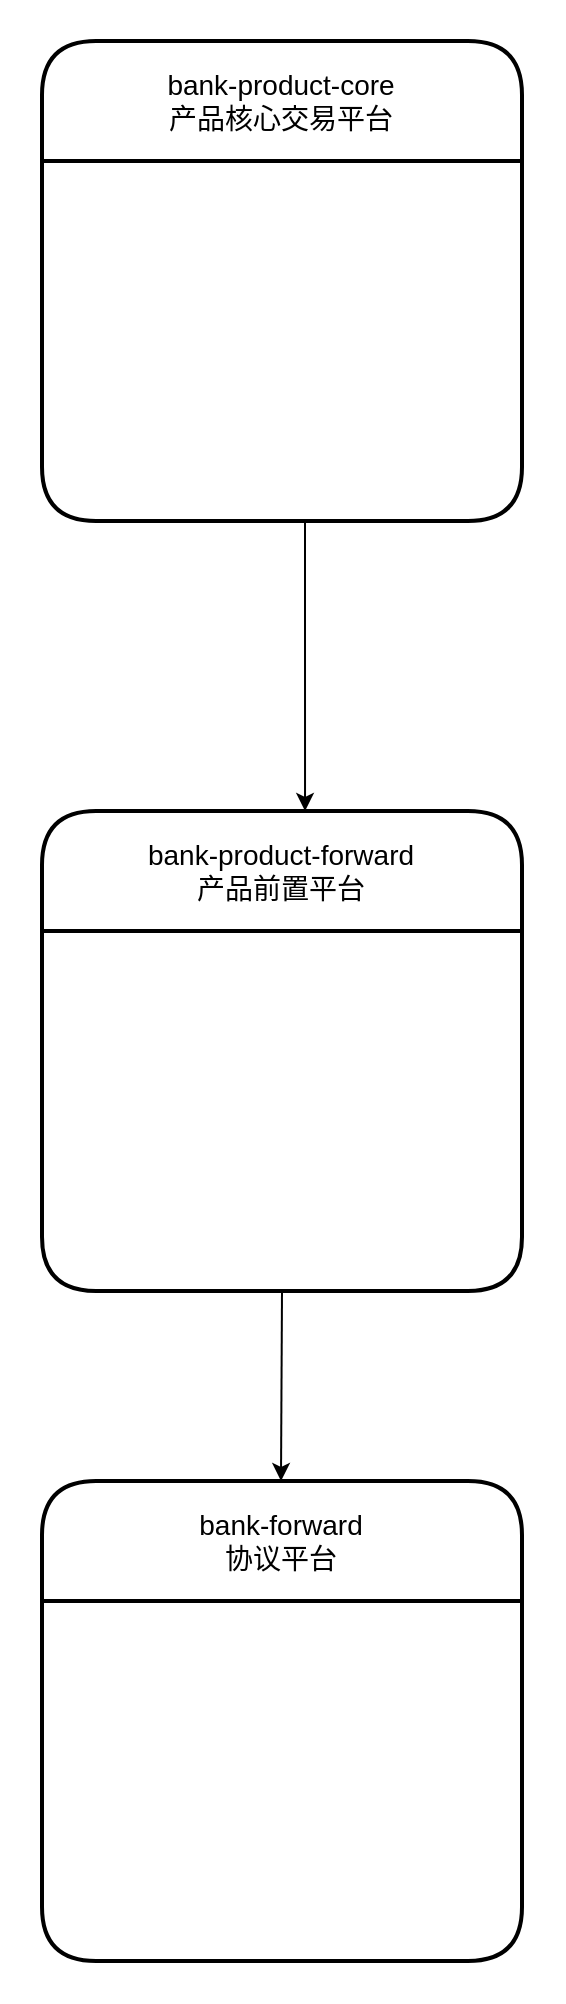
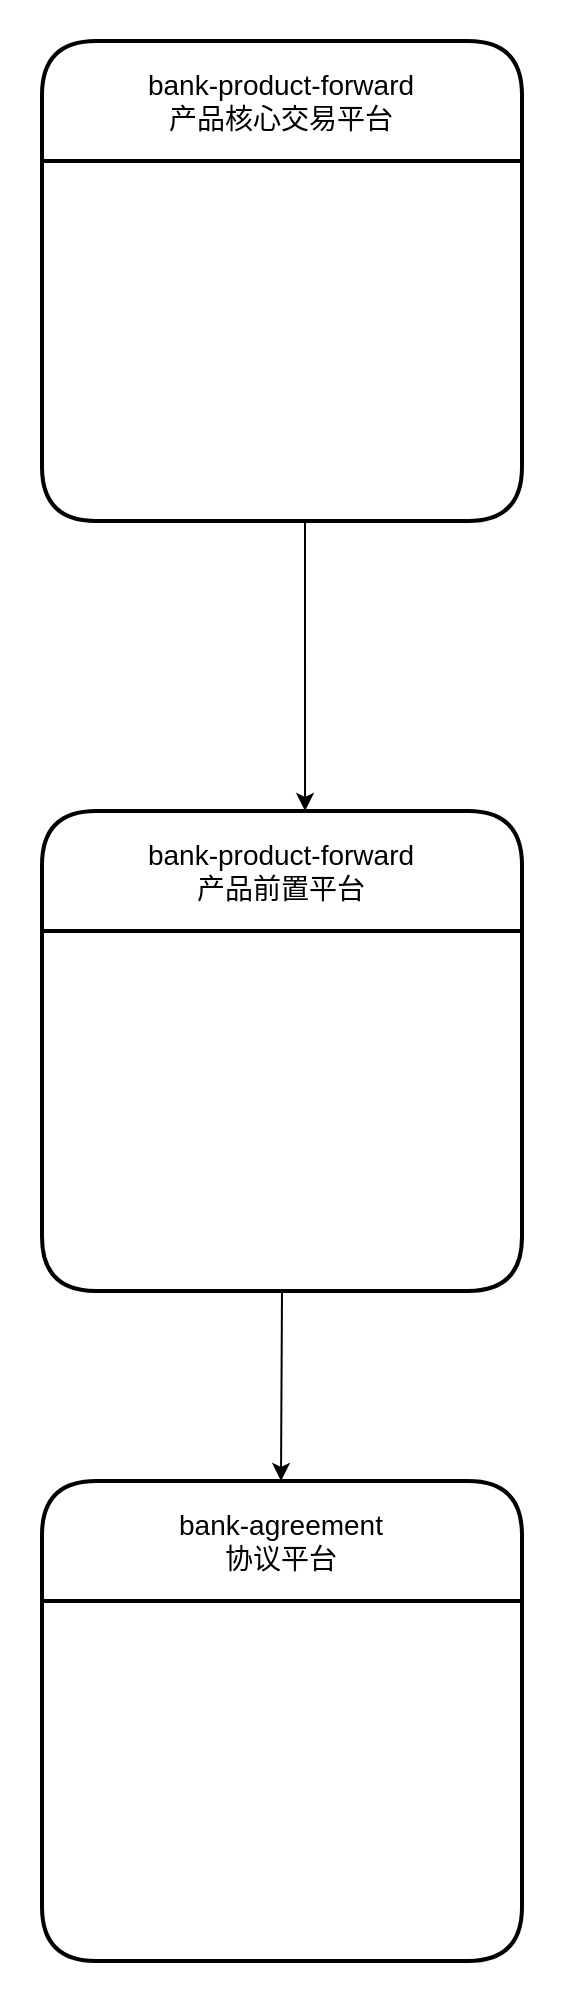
(281, 86) -> (281, 86)
(281, 1526) -> (281, 1526)
